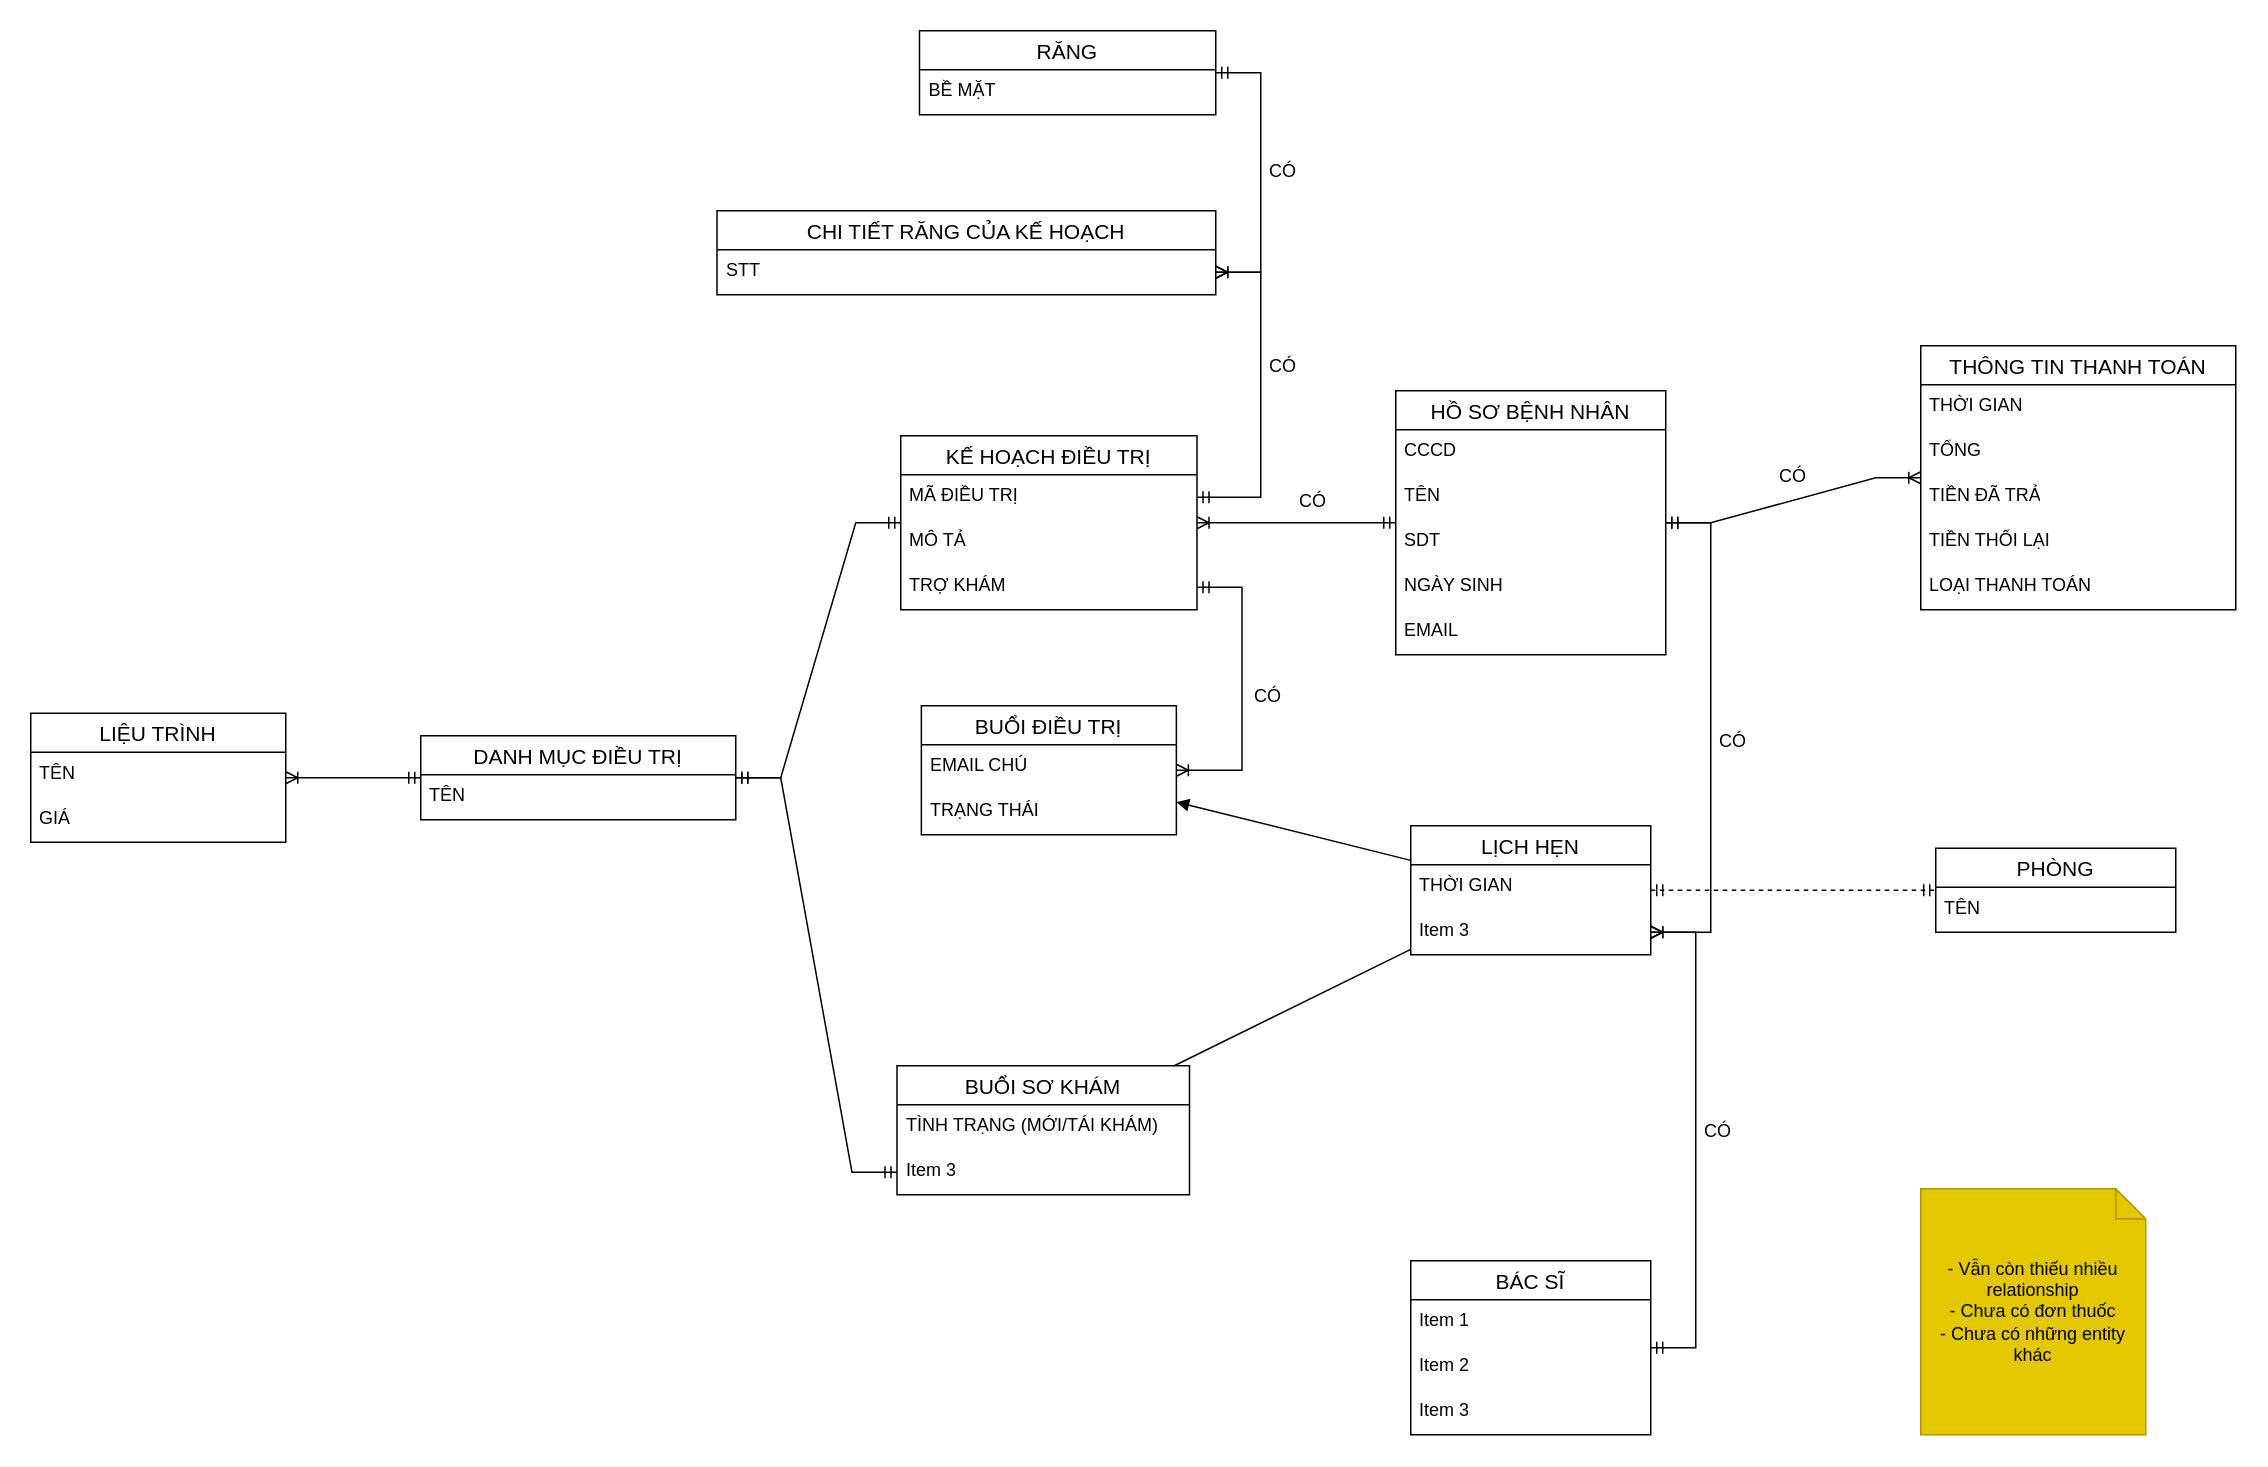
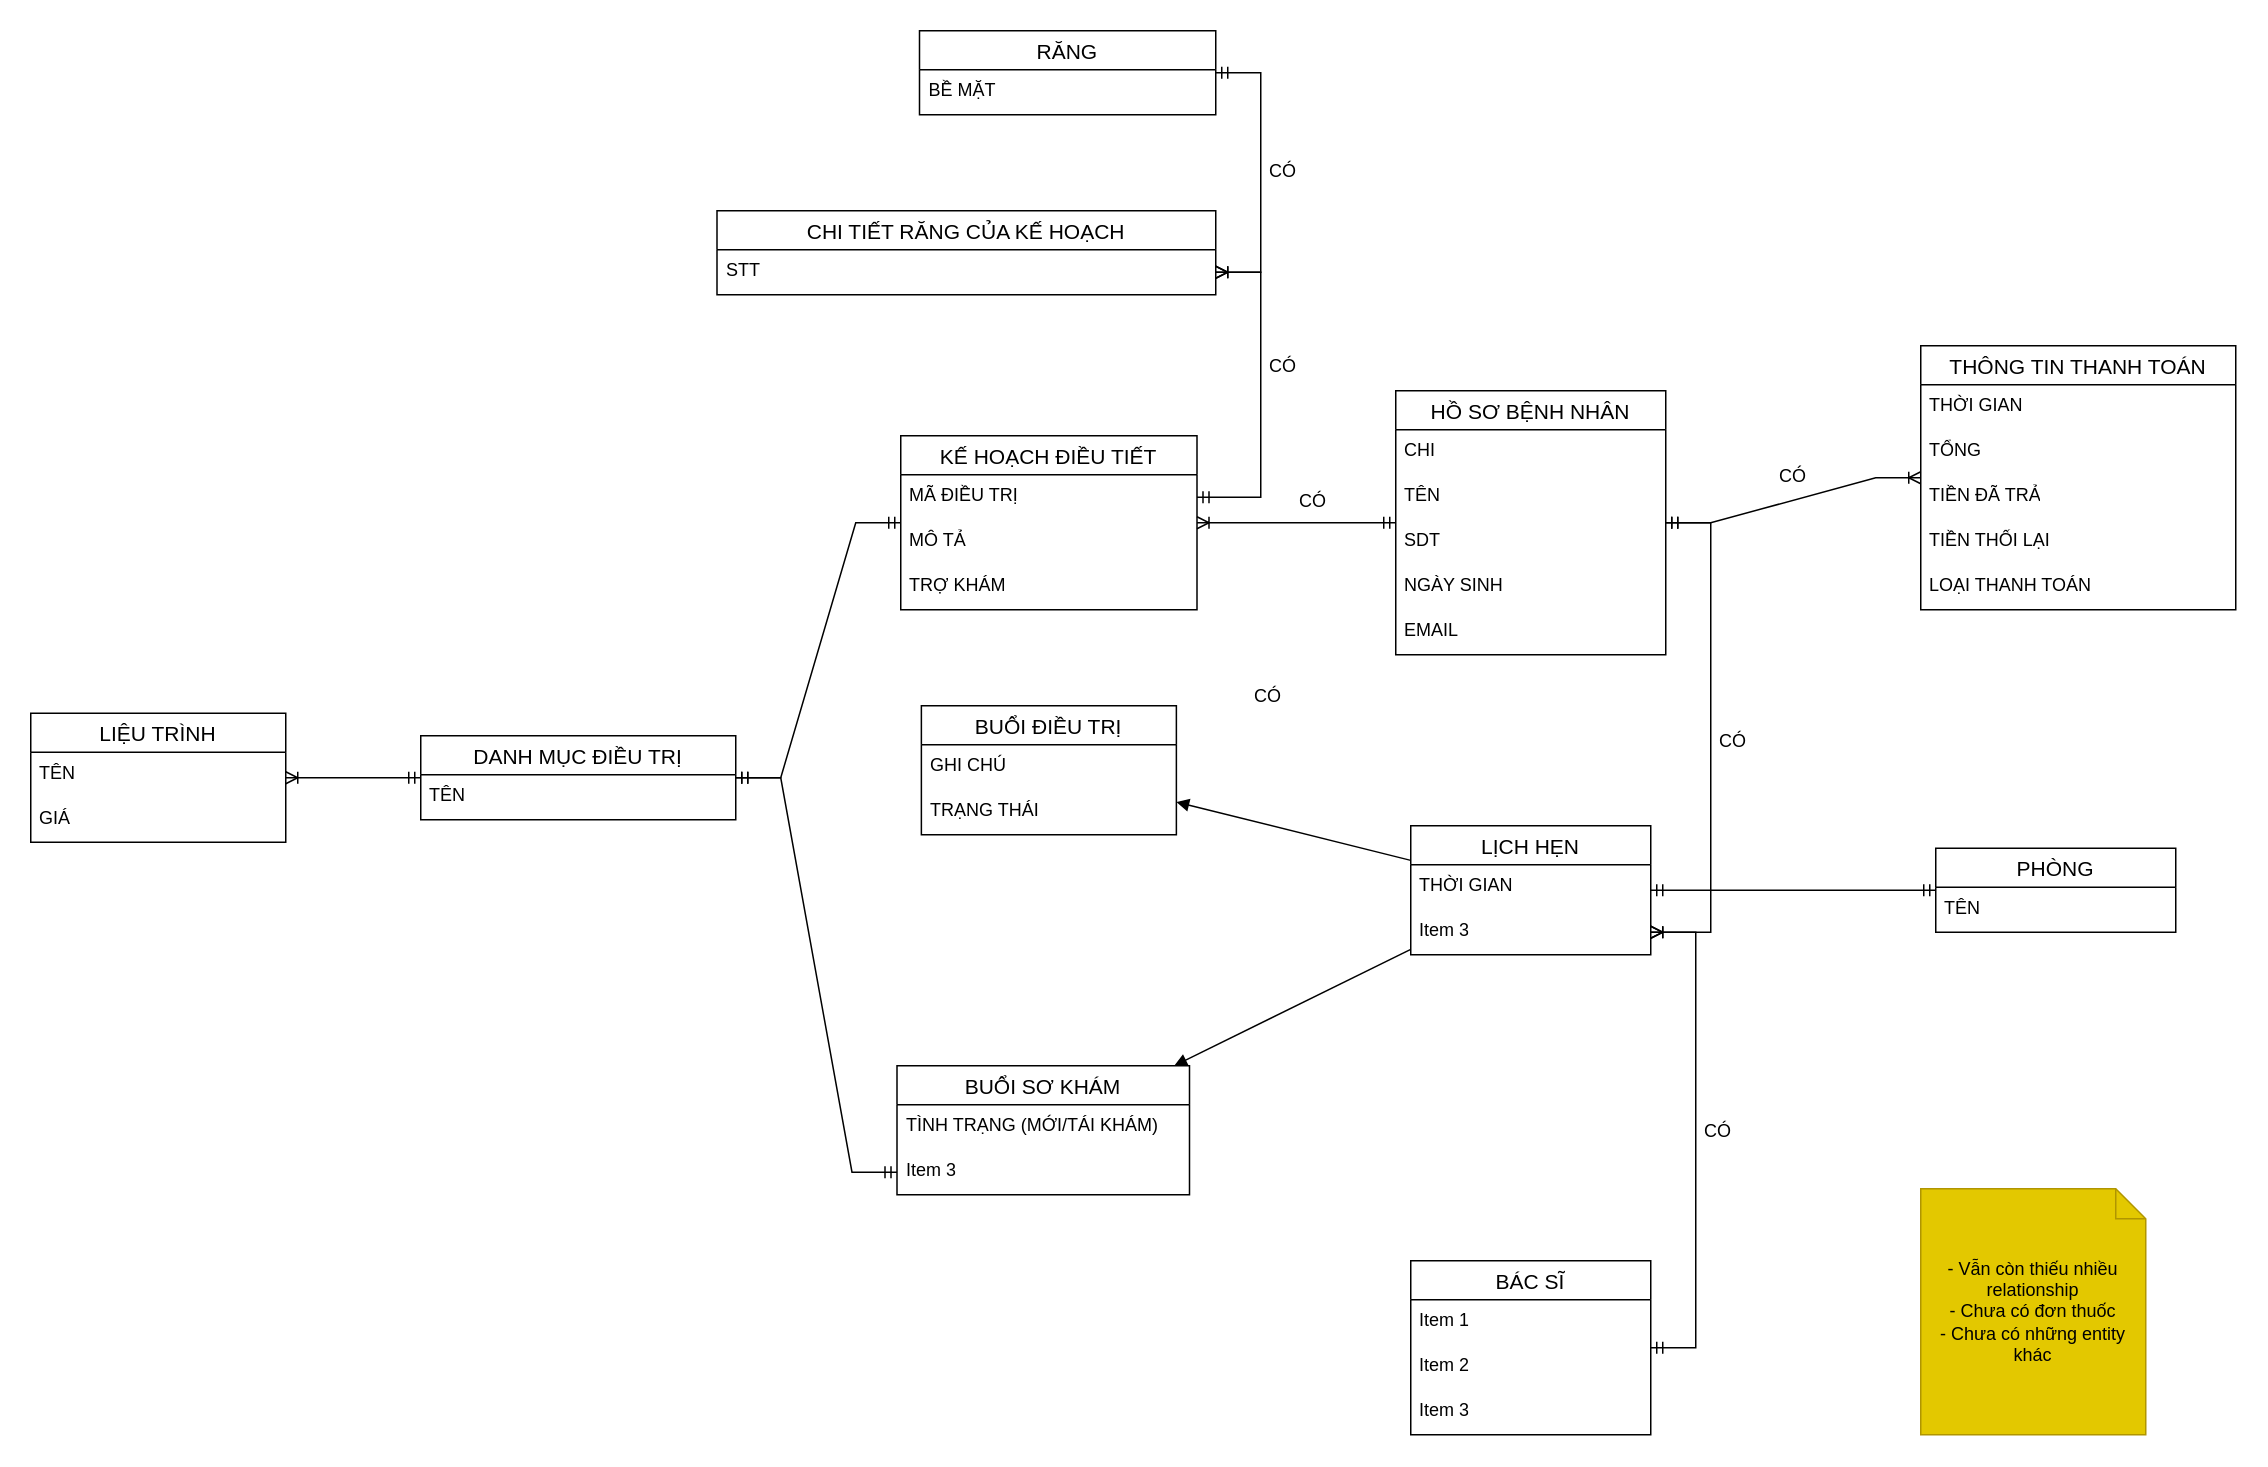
(1425, 451) -> (1420, 451)
(1048, 457) -> (1048, 457)
(1242, 688) -> none
(974, 766) -> (964, 766)
(1793, 890) -> (1793, 890)
(1181, 1062) -> (1187, 1059)
